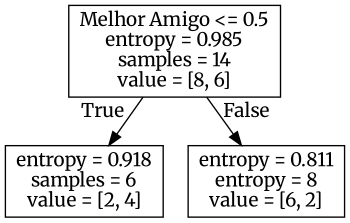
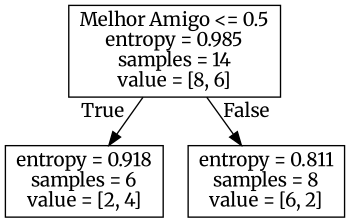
(266, 181) -> (266, 181)
